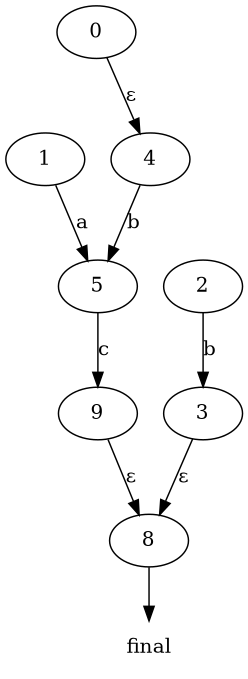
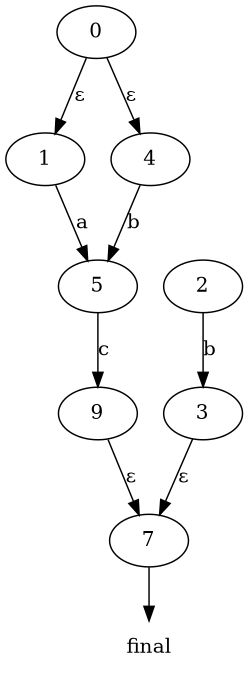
none -> (74, 89)
(149, 541) -> (149, 541)
